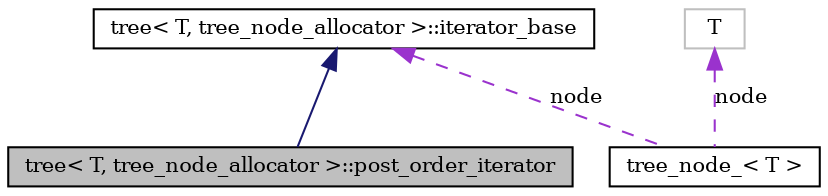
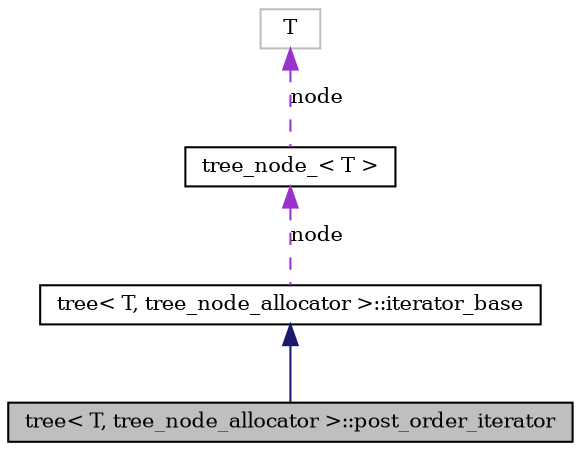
(539, 101) -> (290, 246)
